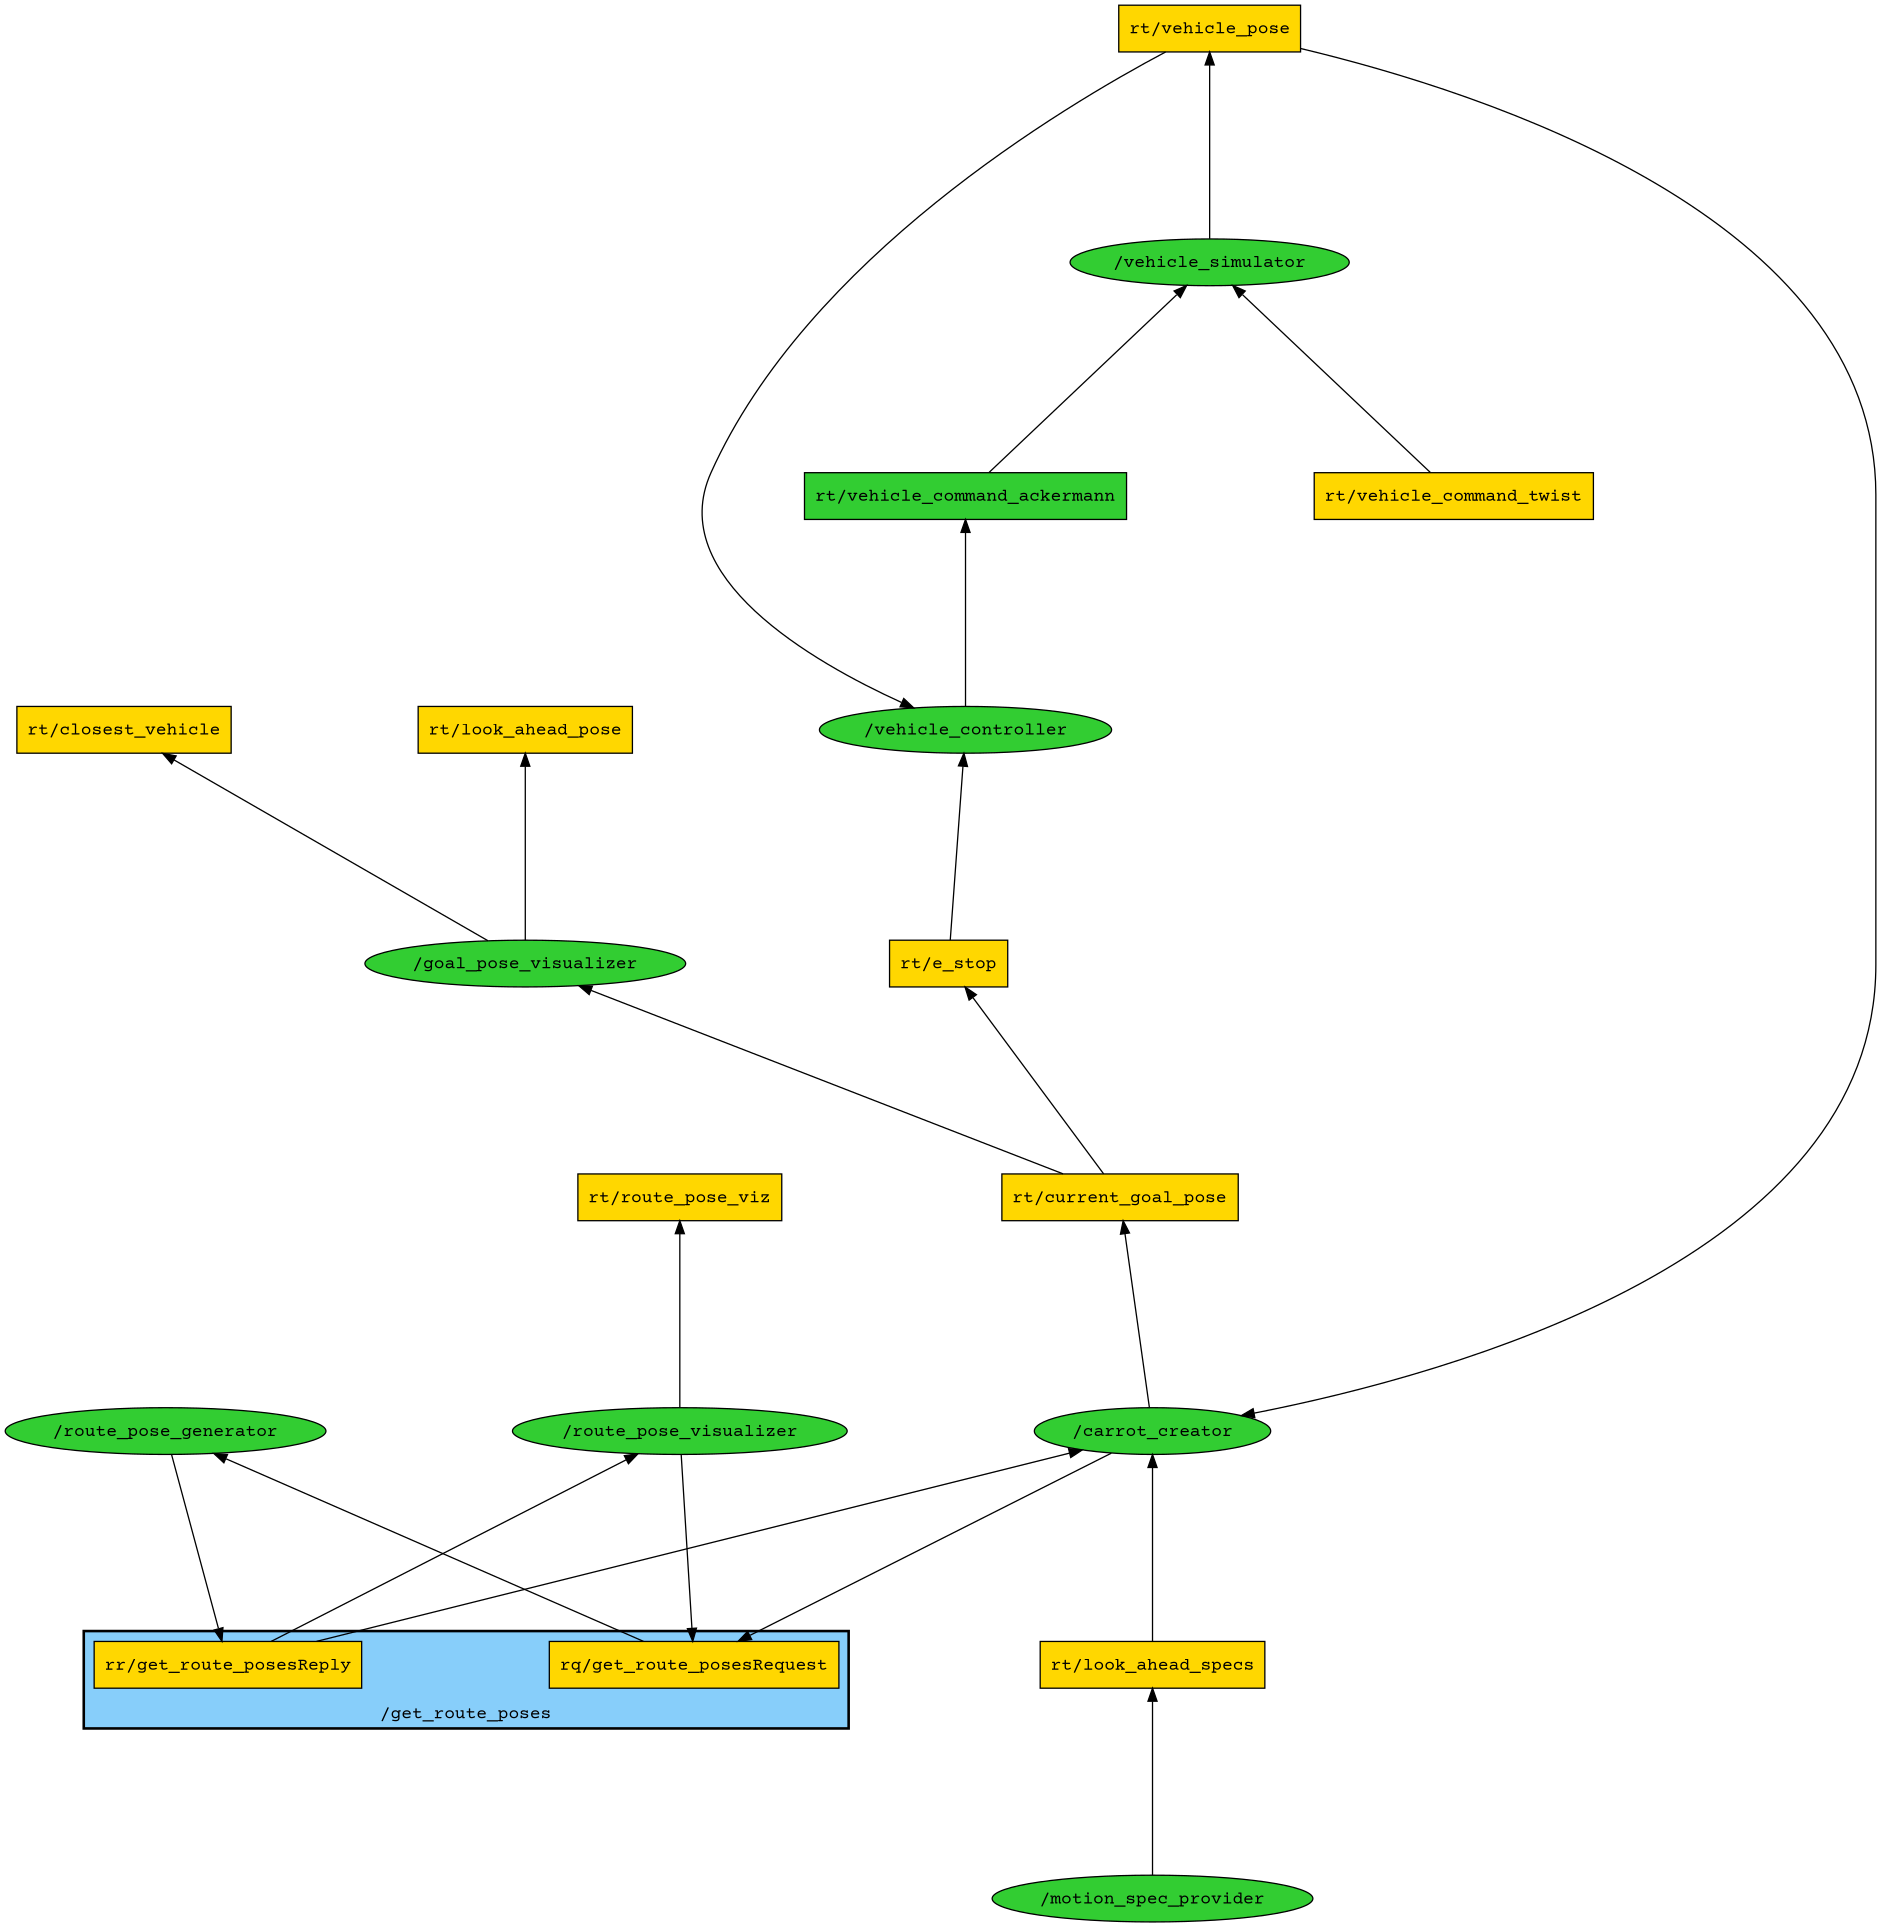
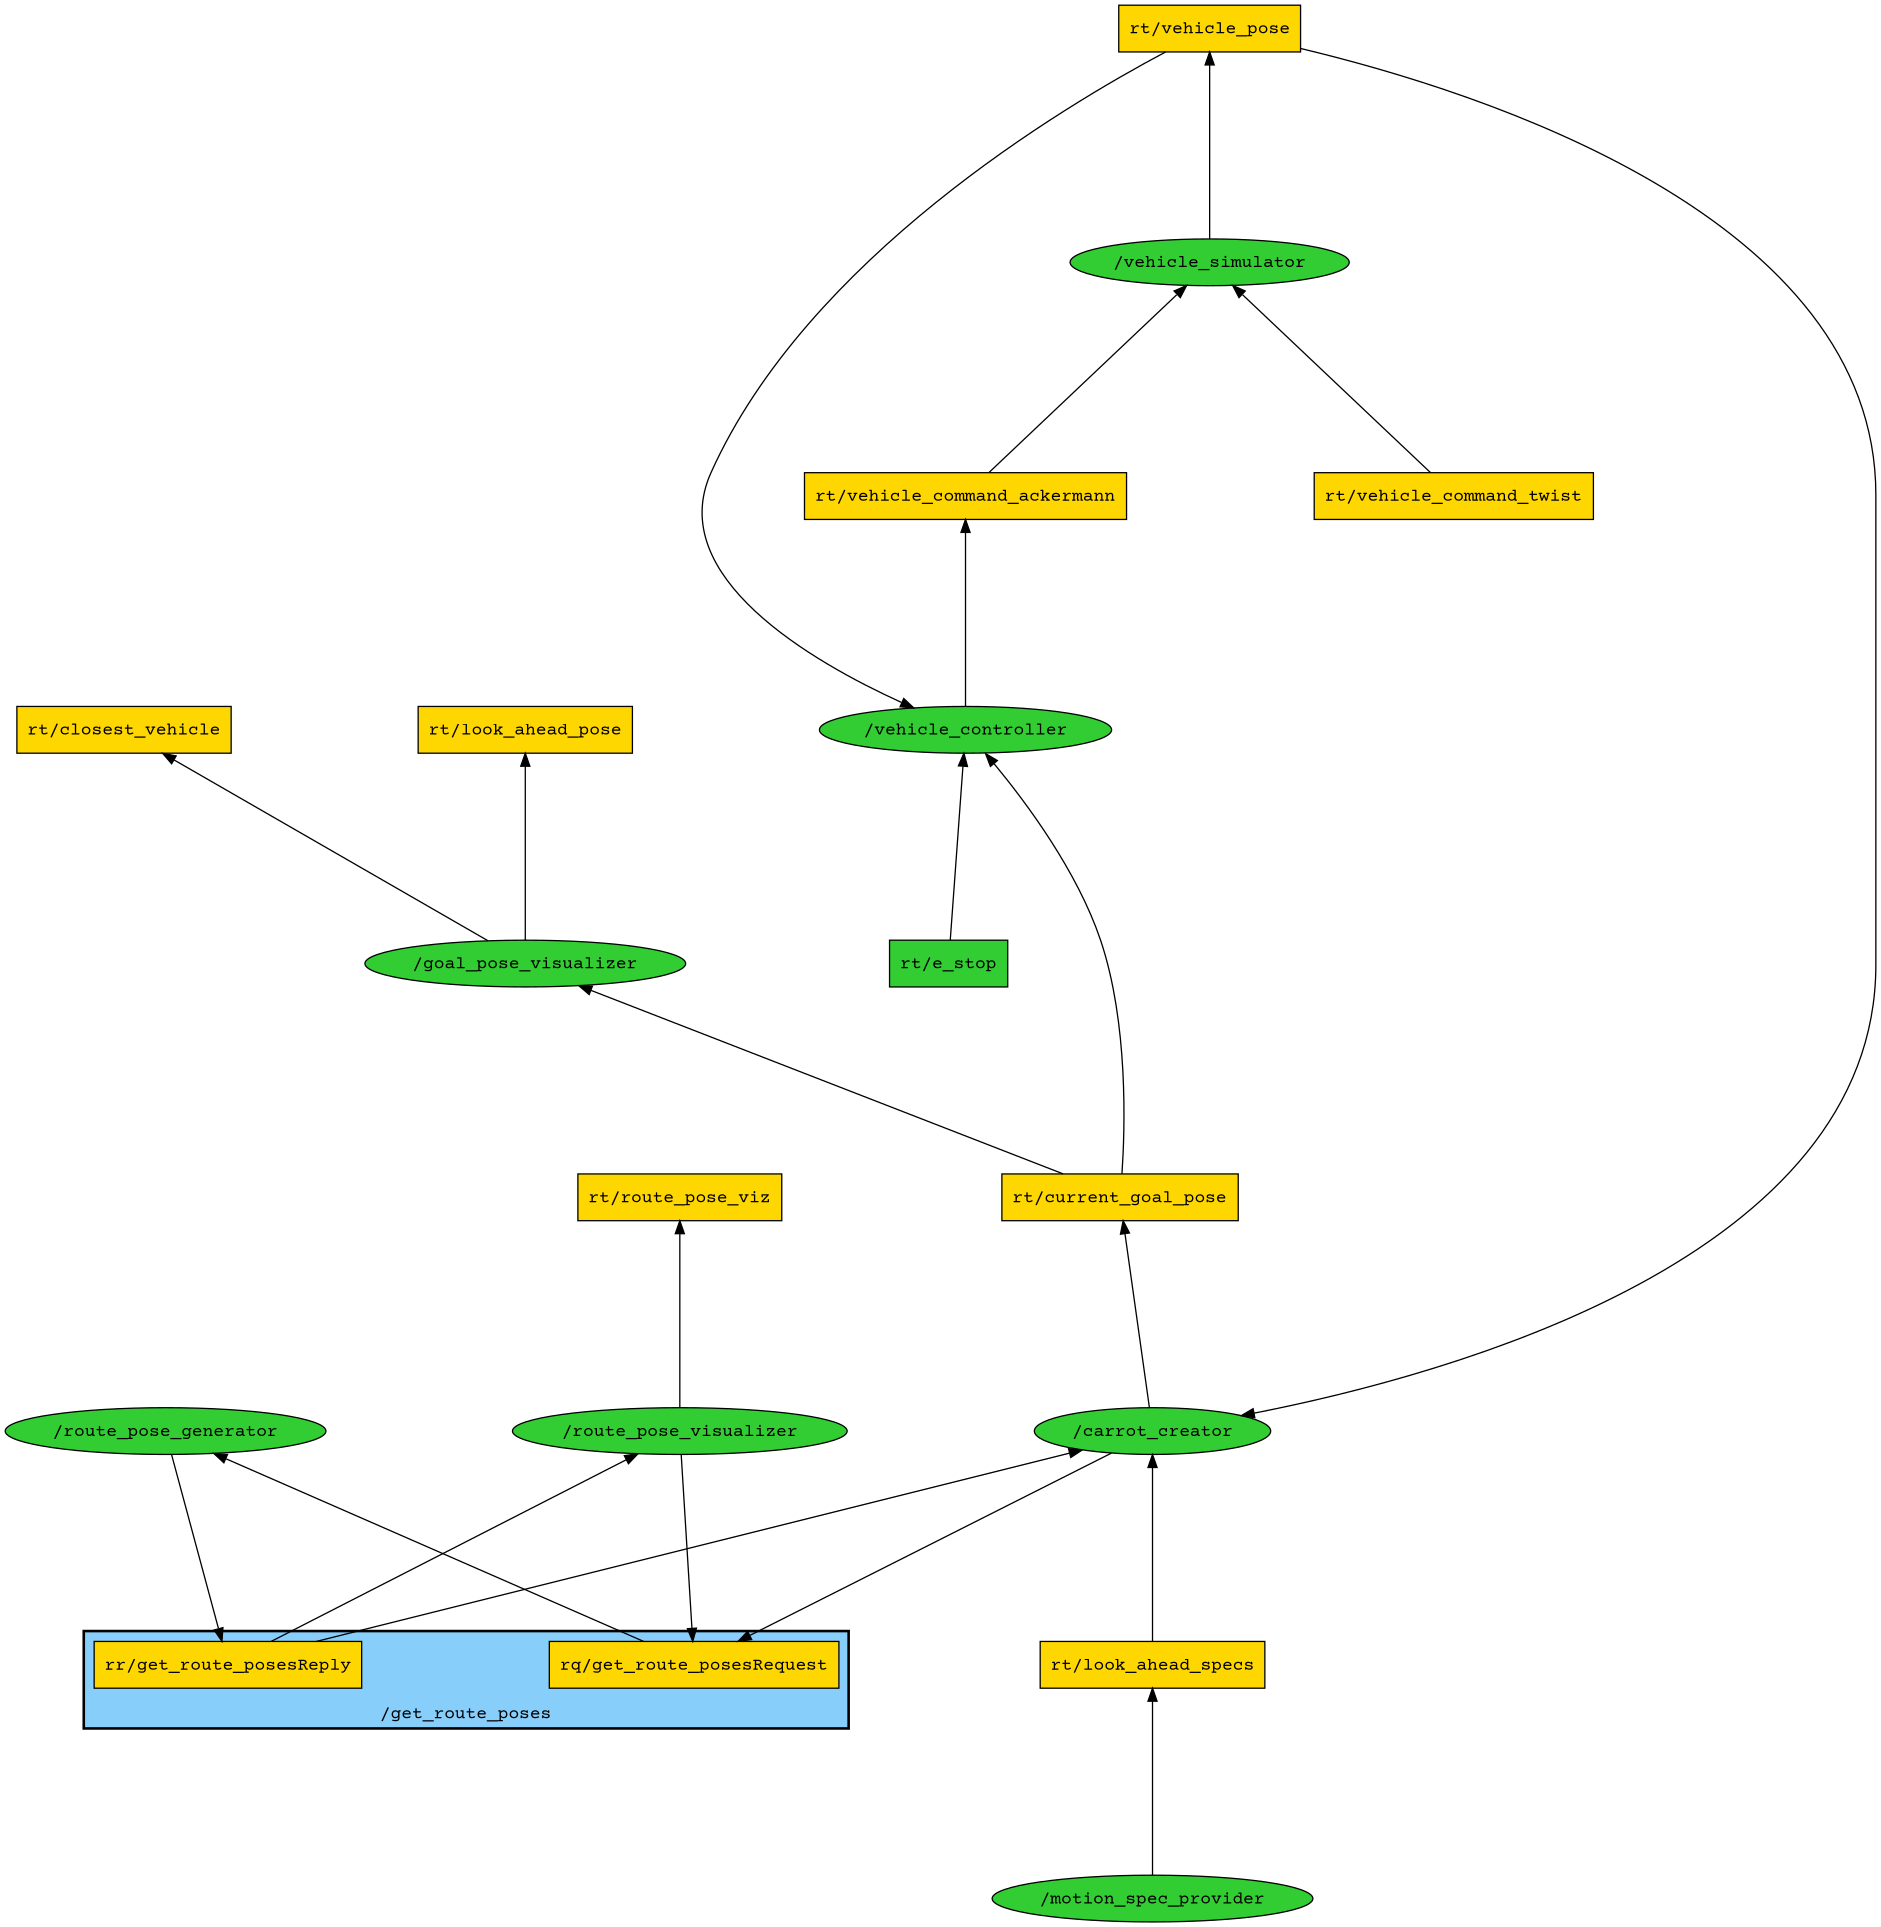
(966, 496) -> (966, 496)
(949, 964) -> (949, 964)
(1038, 1086) -> (1104, 954)
